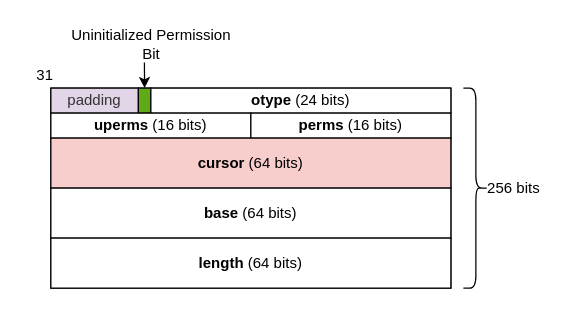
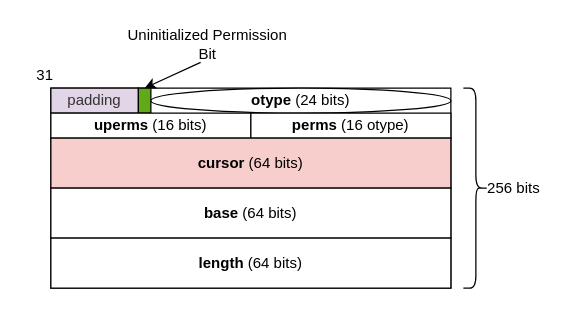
(151, 44) -> (207, 44)
(301, 101) -> (301, 101)
(351, 126) -> (351, 126)
